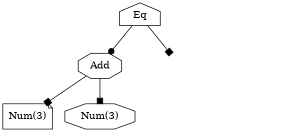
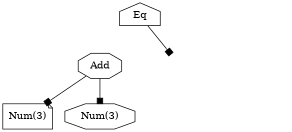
(123, 37) -> none
